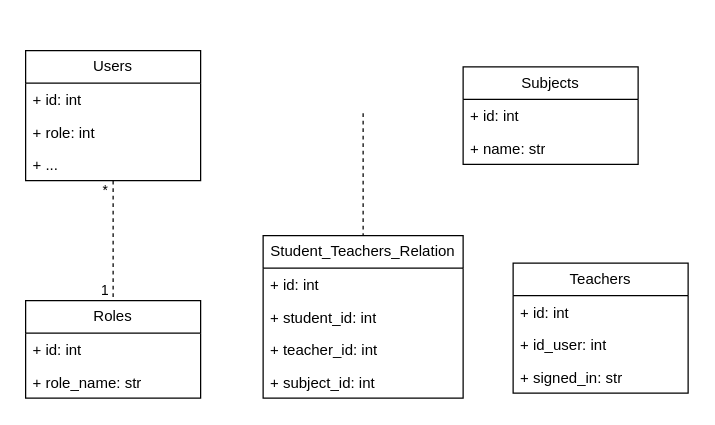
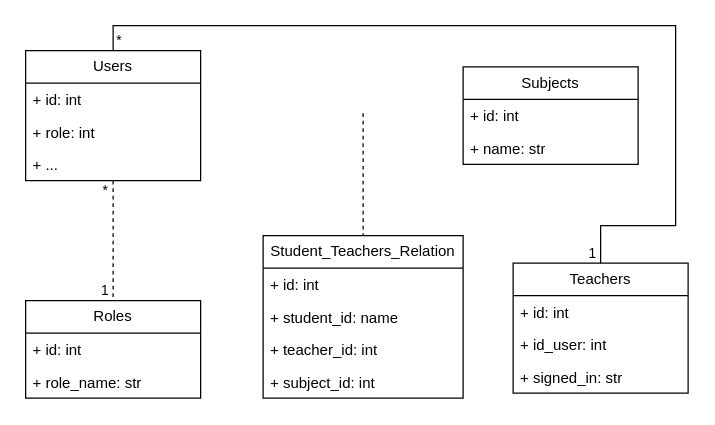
none -> (539, 26)
(332, 318) -> (338, 318)
